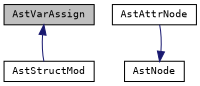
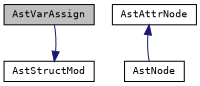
(161, 38) -> (148, 48)
(42, 48) -> (56, 38)
